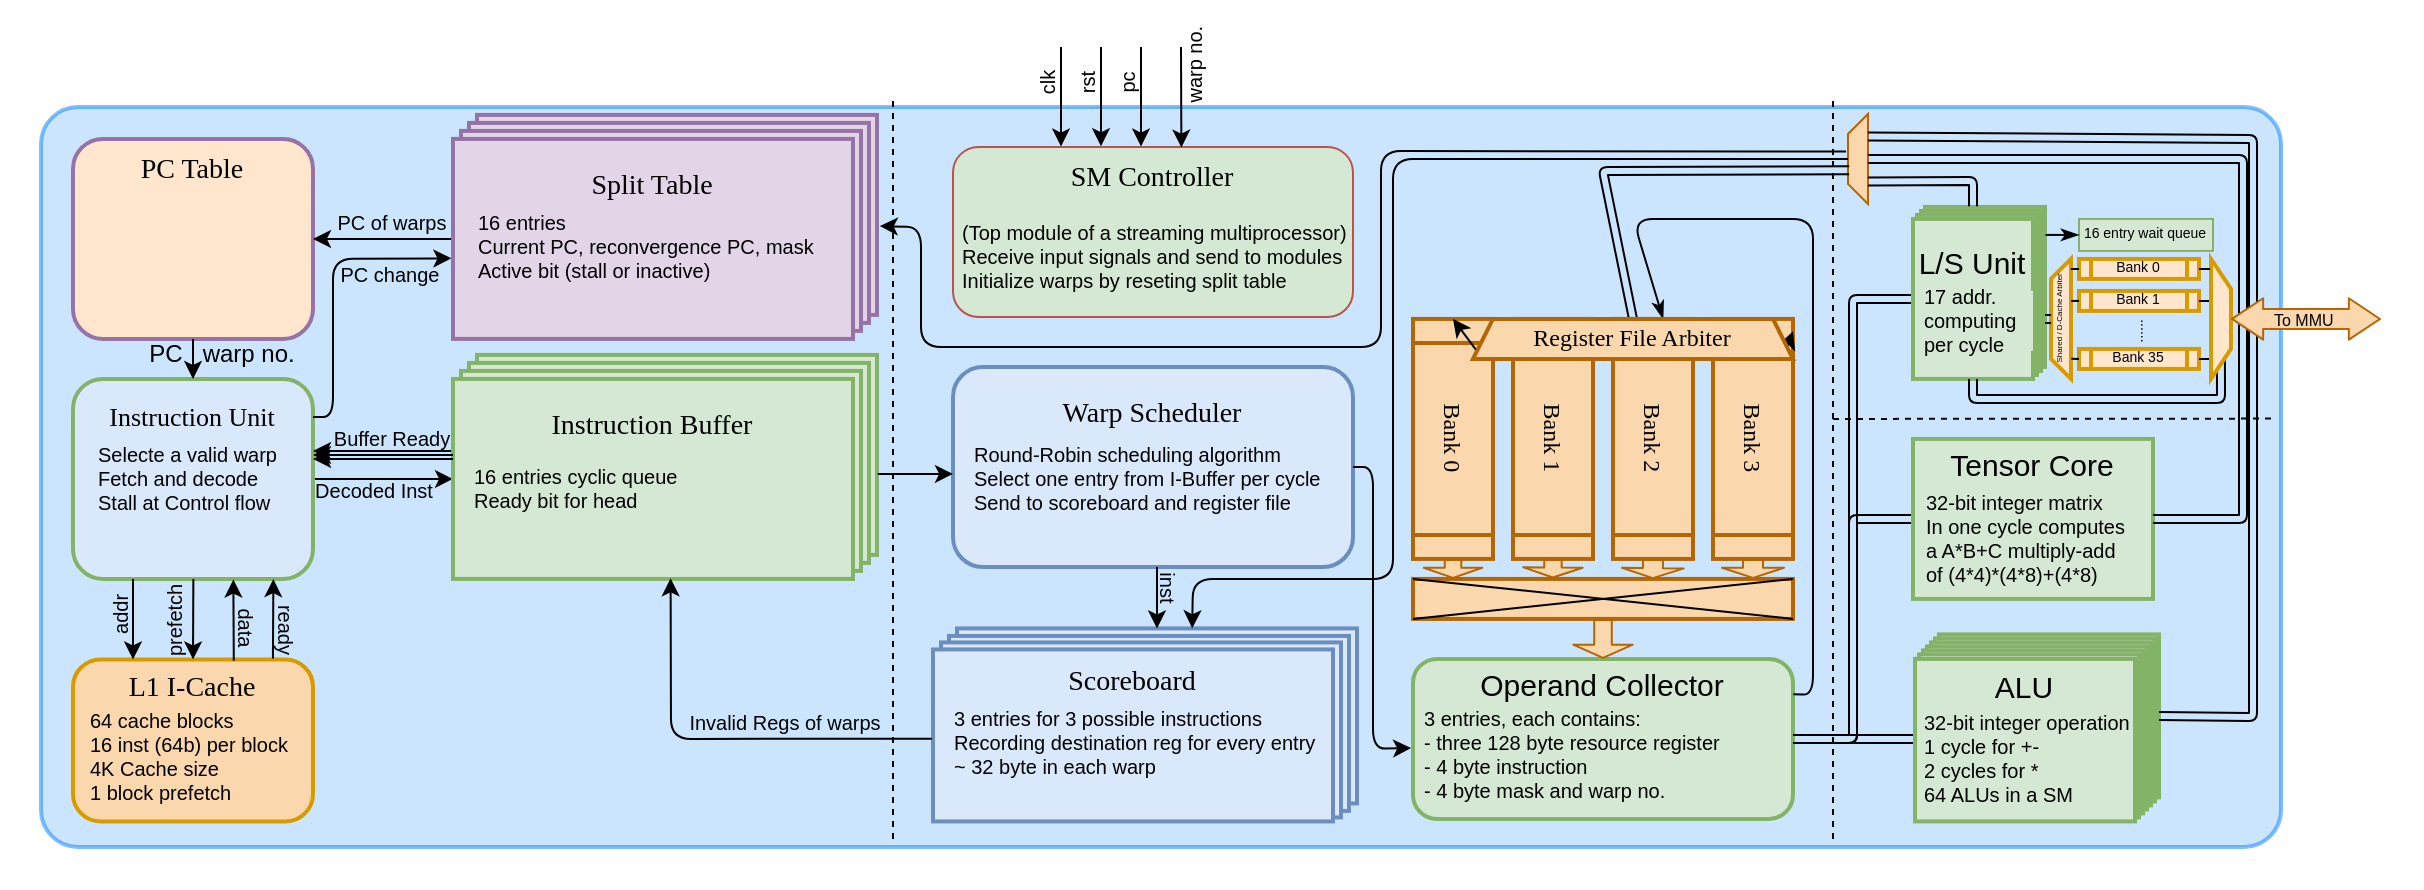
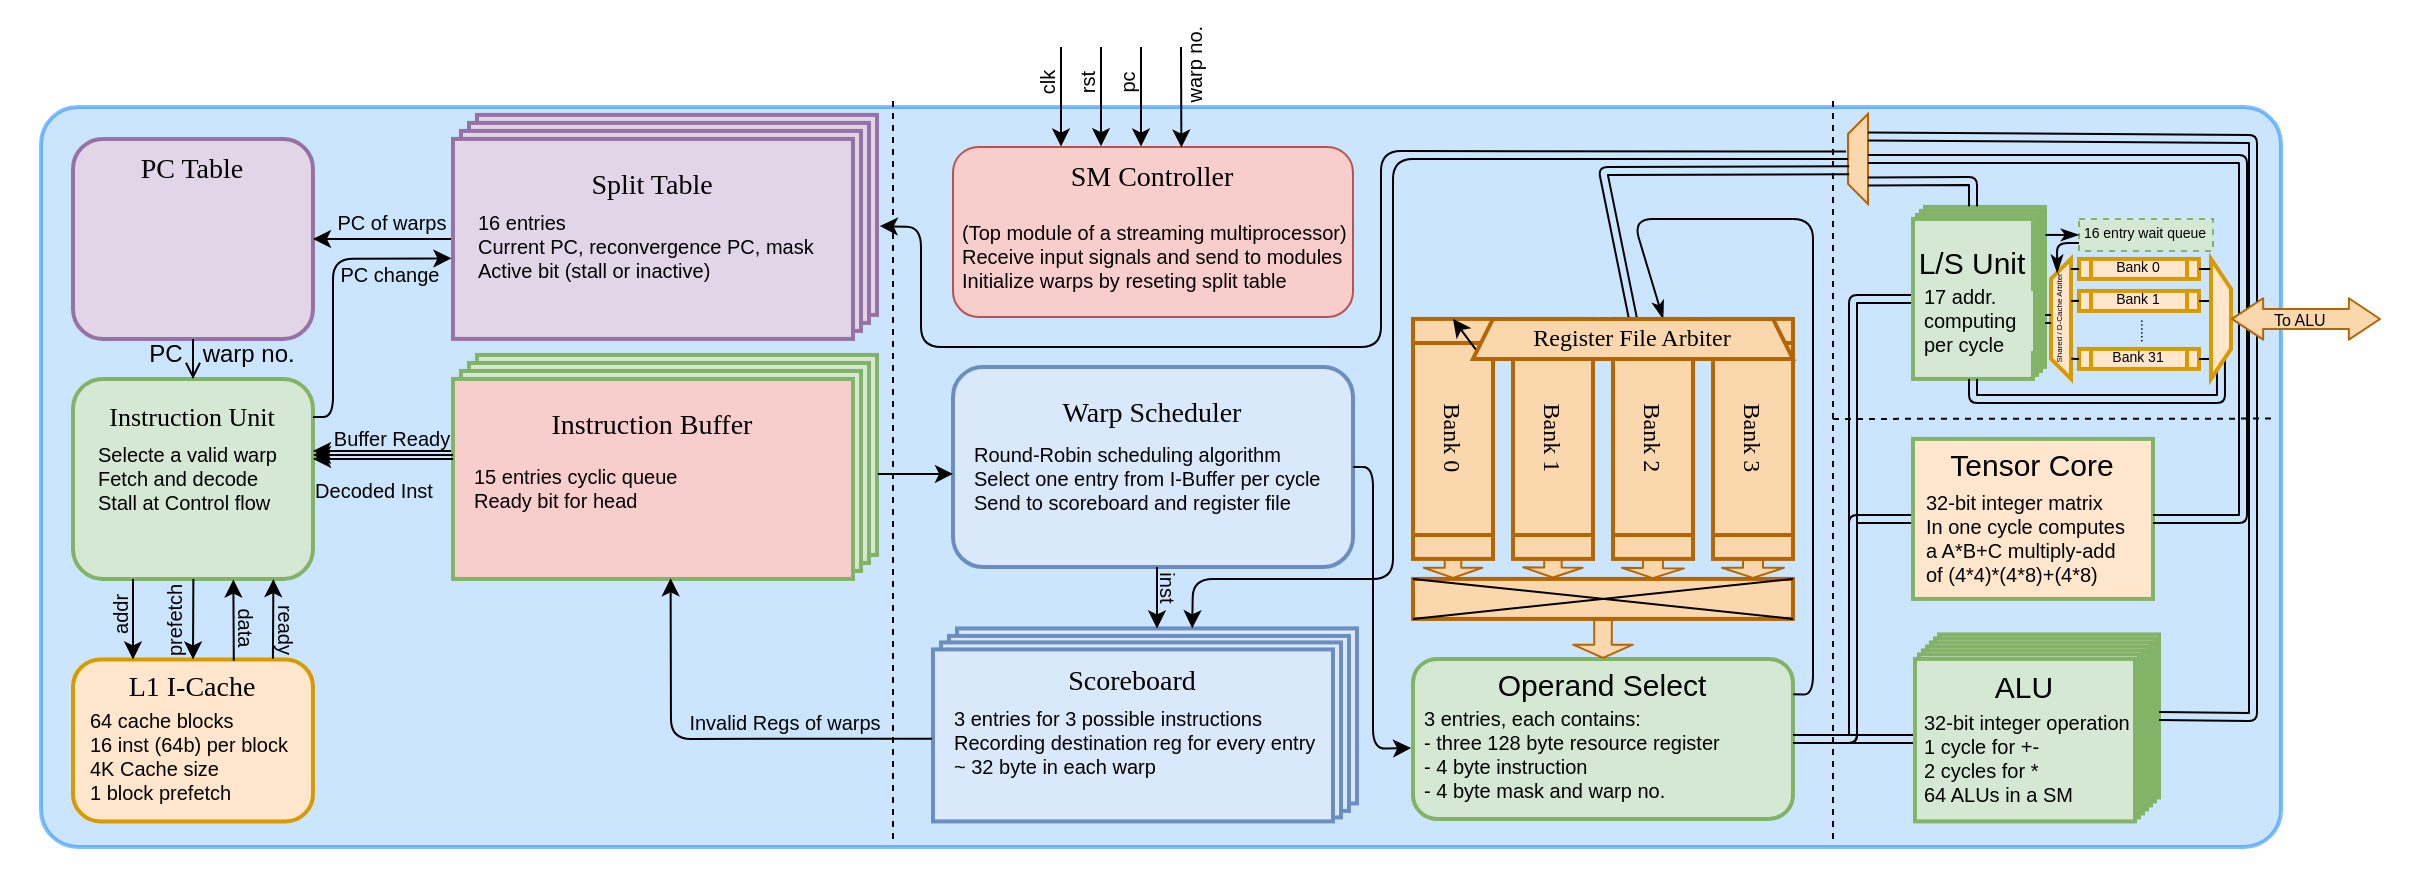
(1153, 232) -> (1153, 232)
(2146, 235) -> (2146, 235)
(193, 239) -> (193, 239)
none -> (2062, 244)
(2300, 321) -> (2300, 321)
(1788, 345) -> none
(2139, 355) -> (2139, 355)
(193, 364) -> (193, 367)
(193, 479) -> (193, 479)
(376, 479) -> none
(653, 479) -> (653, 479)
(588, 489) -> (588, 489)
(2033, 519) -> (2033, 519)
(1603, 739) -> (1603, 739)
(193, 740) -> (193, 740)
